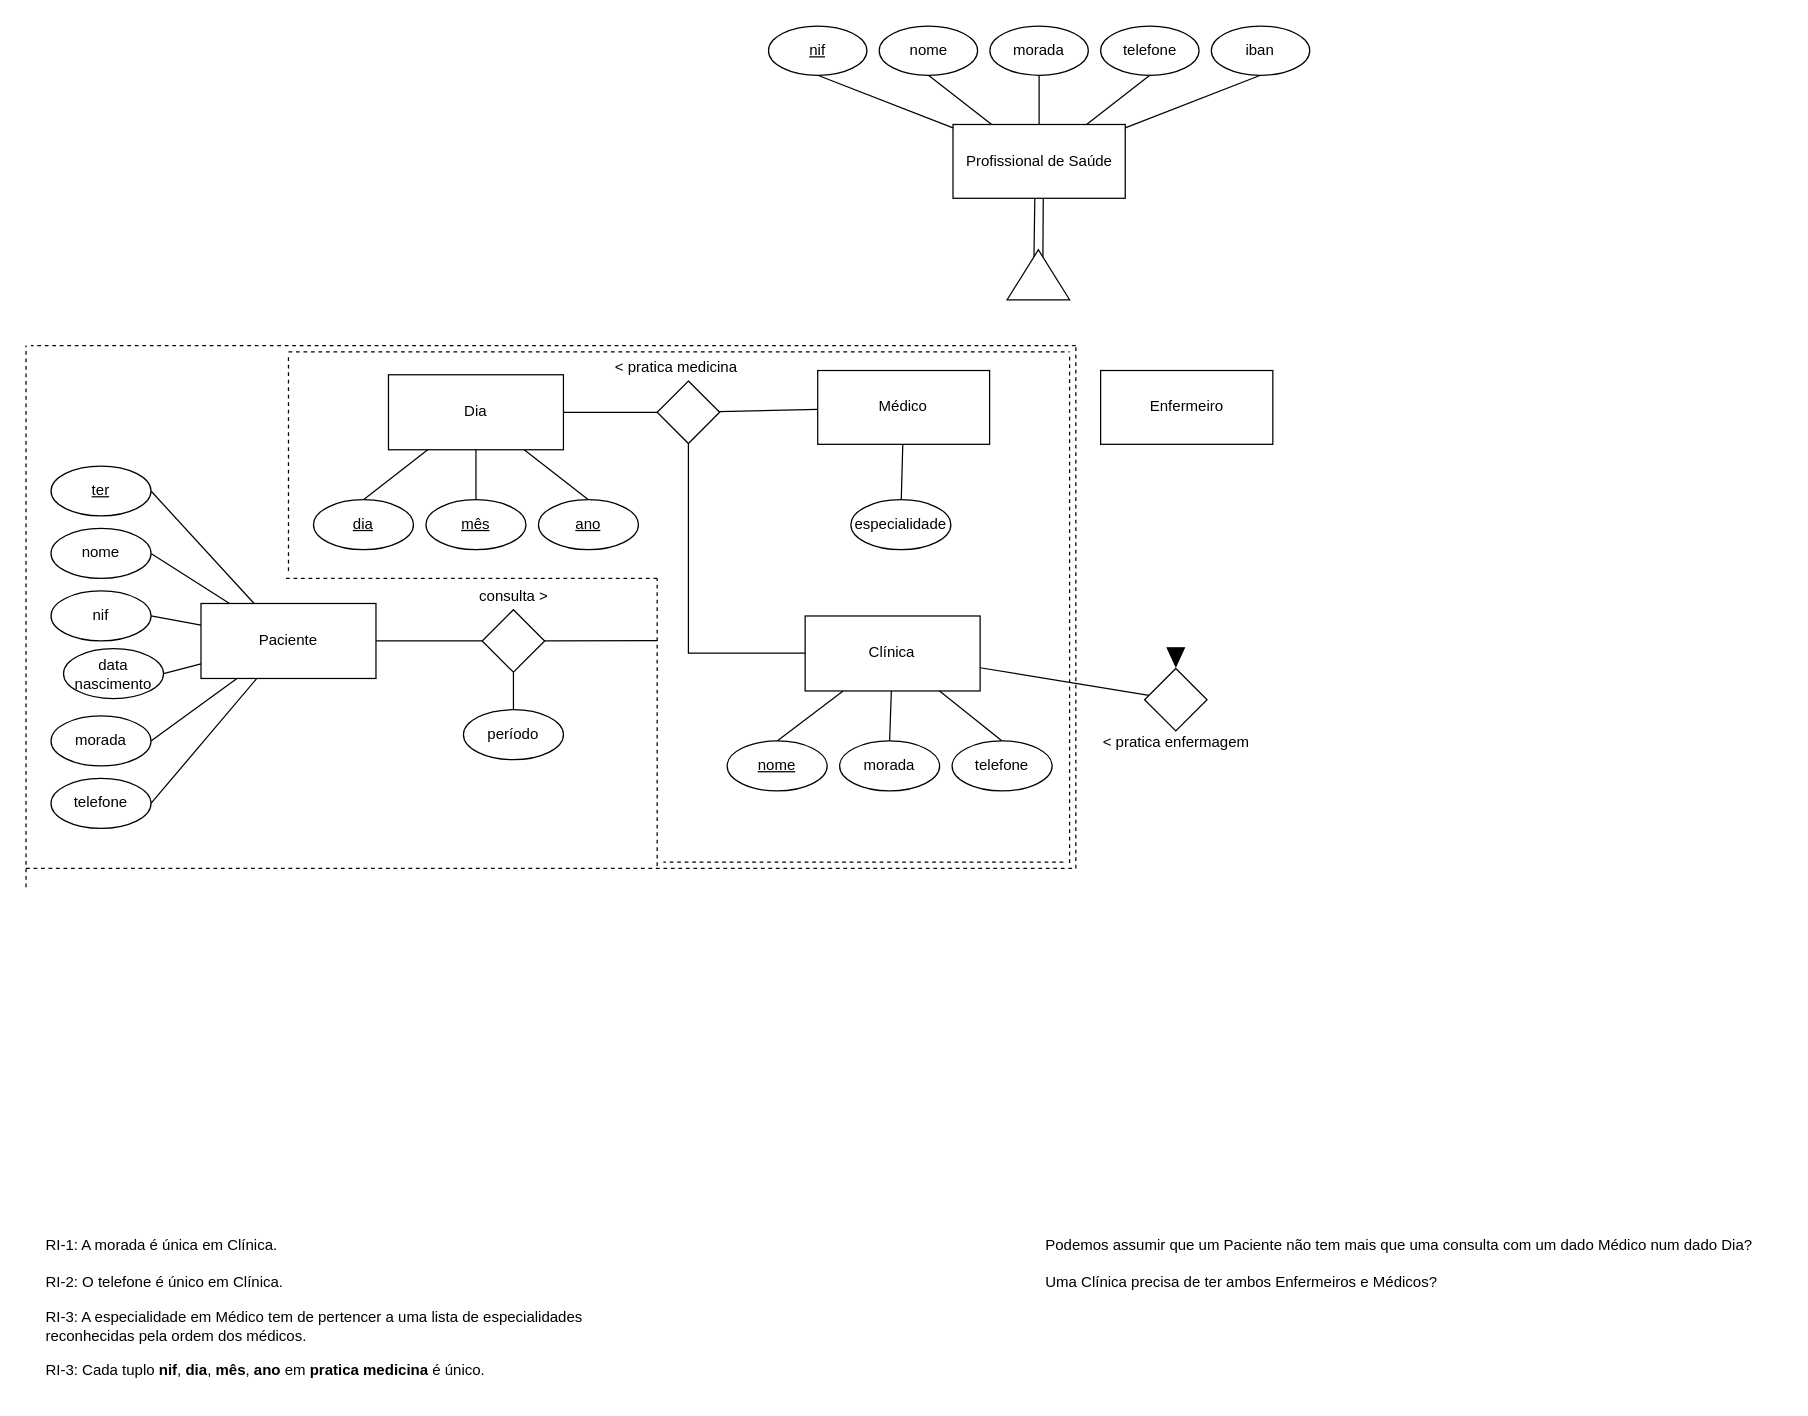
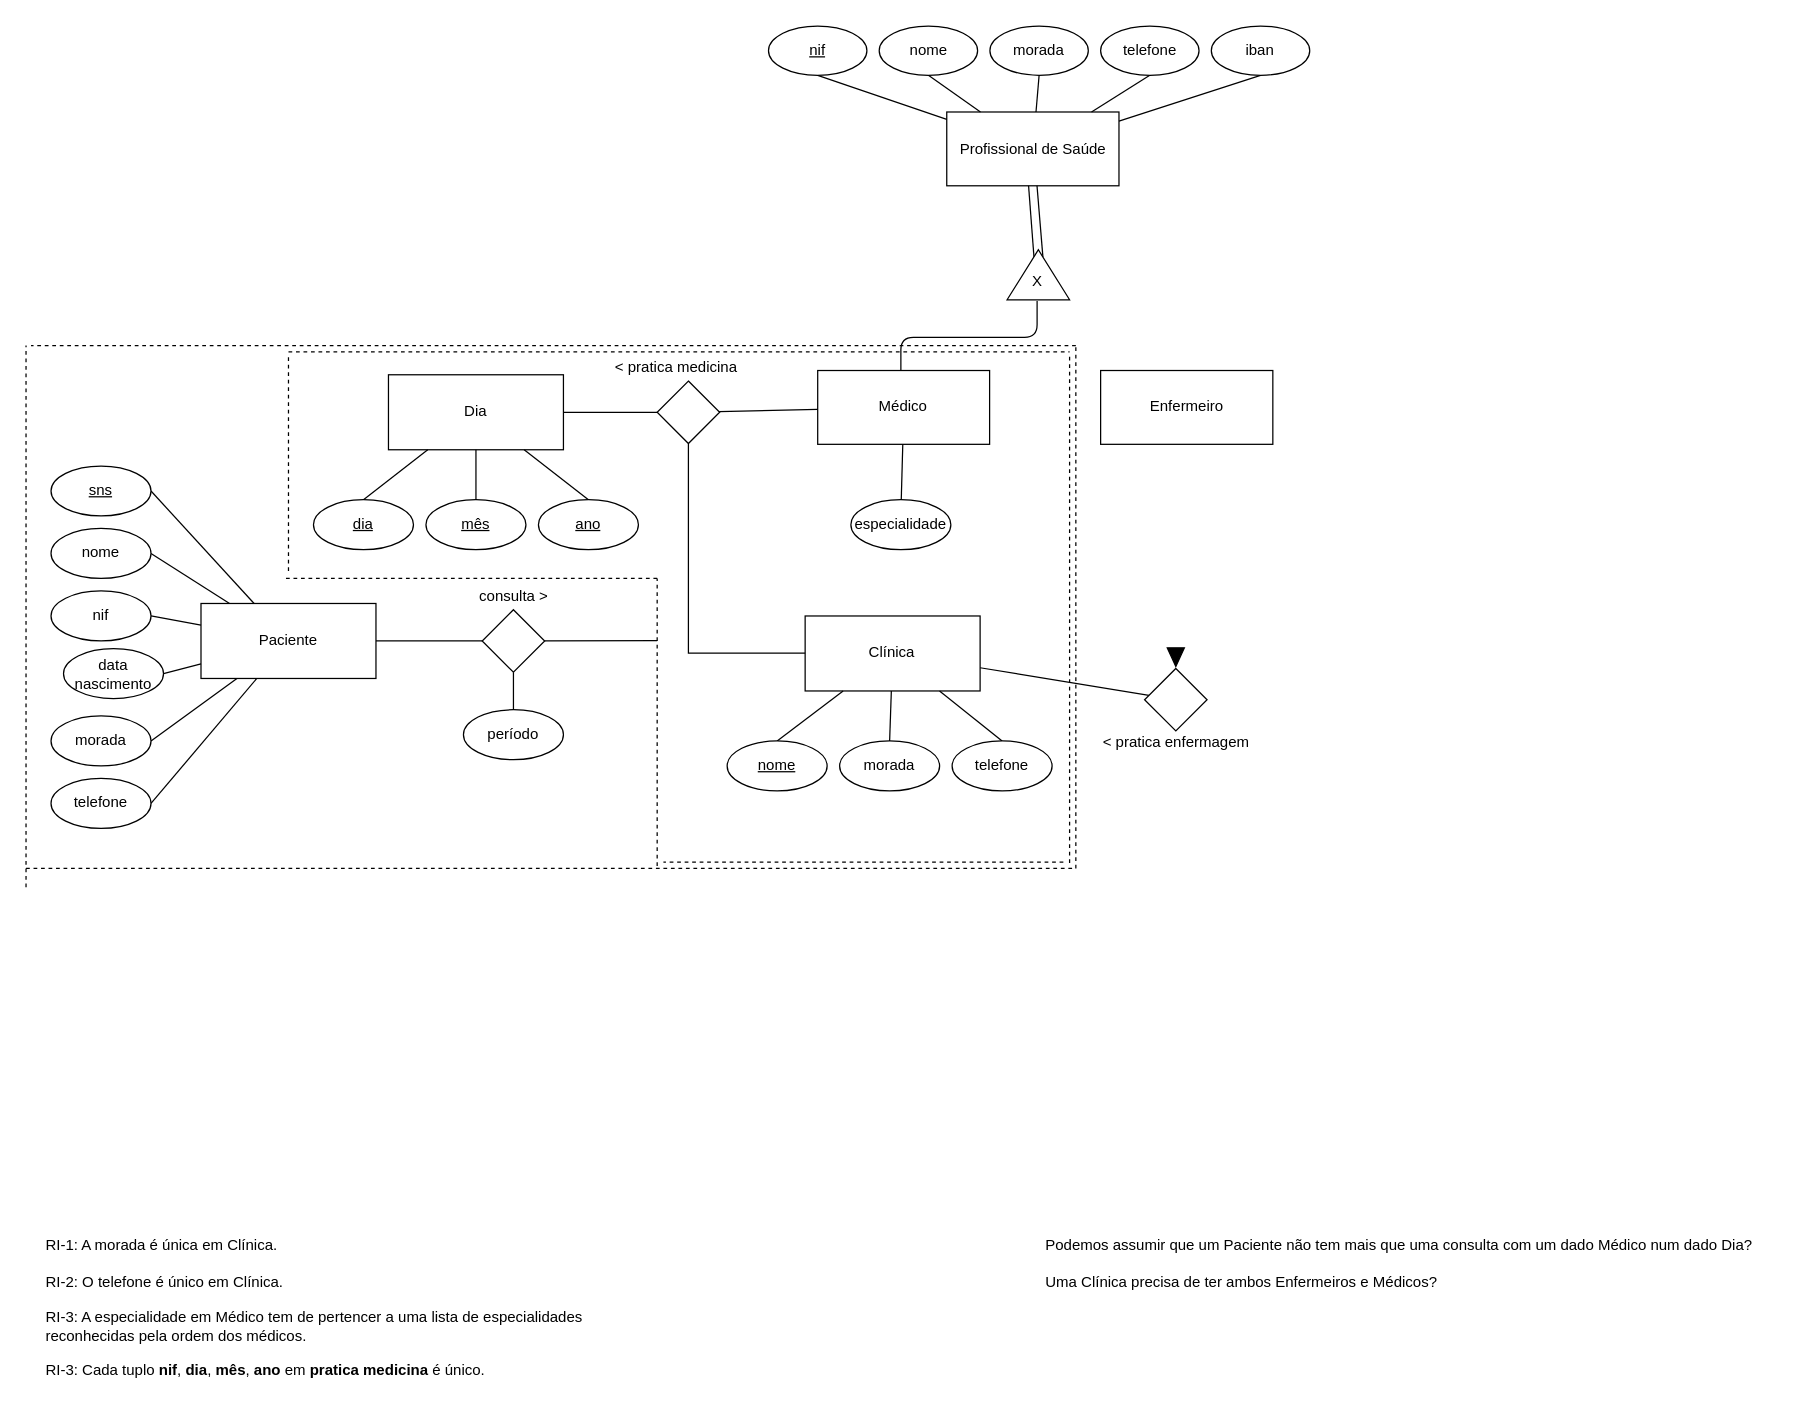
(1039, 161) -> (1033, 149)
none -> (1037, 282)
none -> (970, 337)
(101, 491) -> (101, 491)
